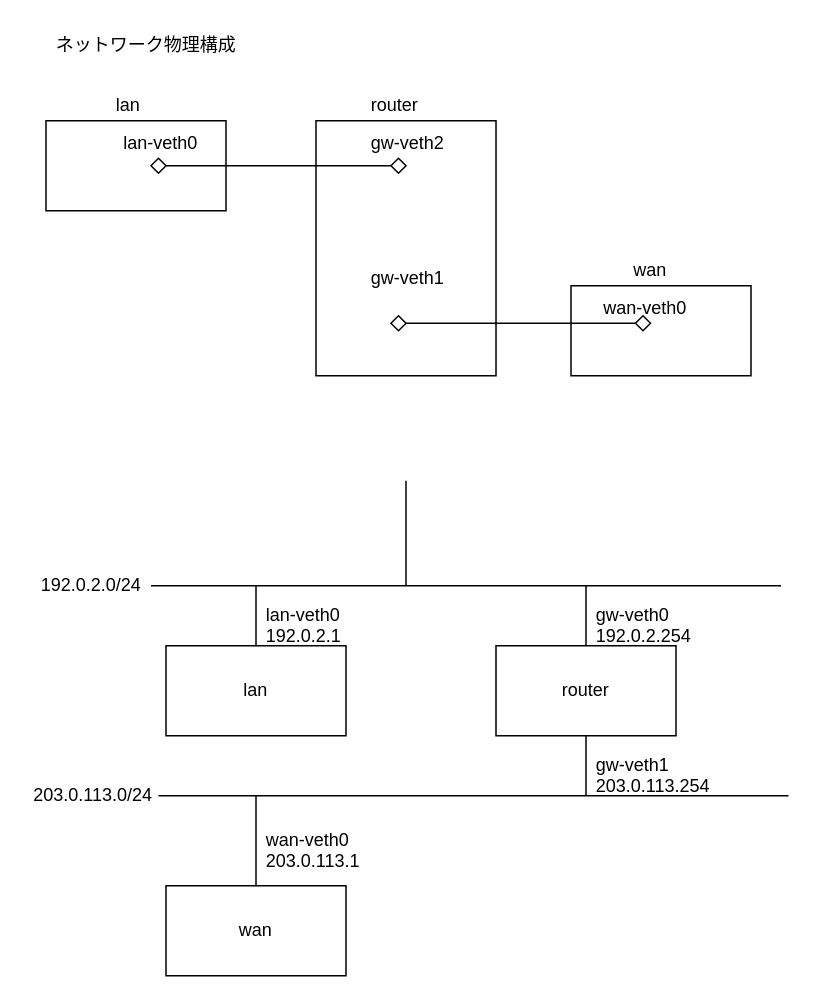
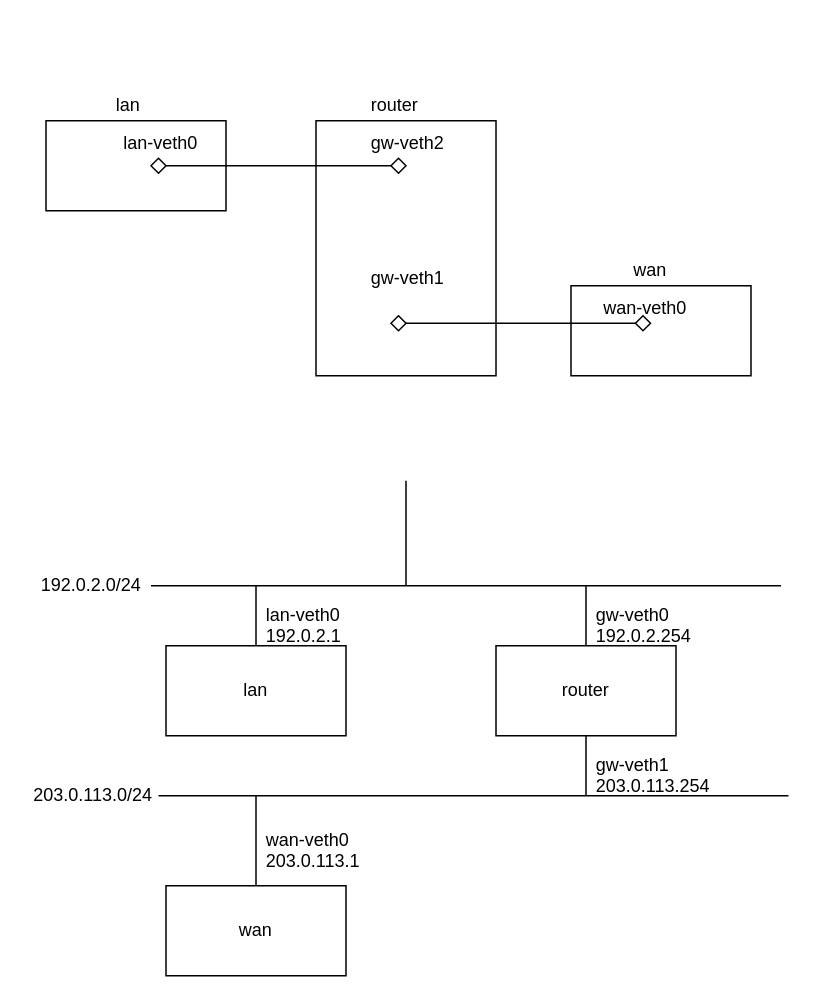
(158, 46) -> none
